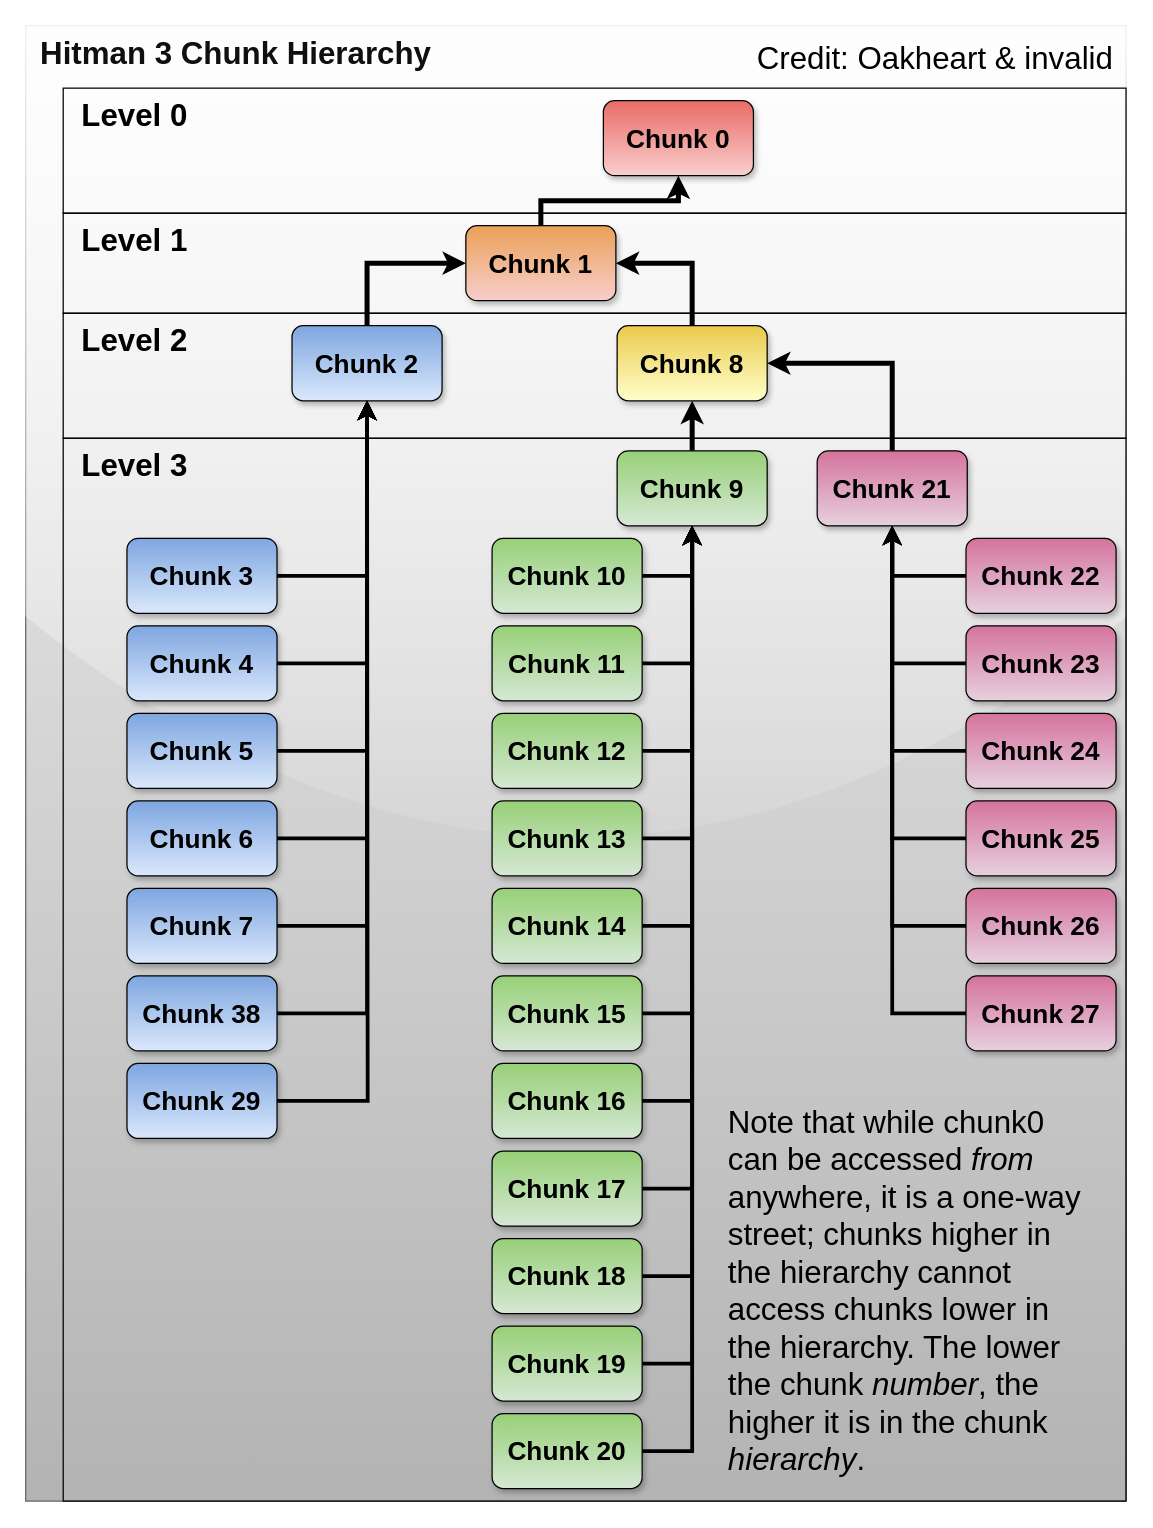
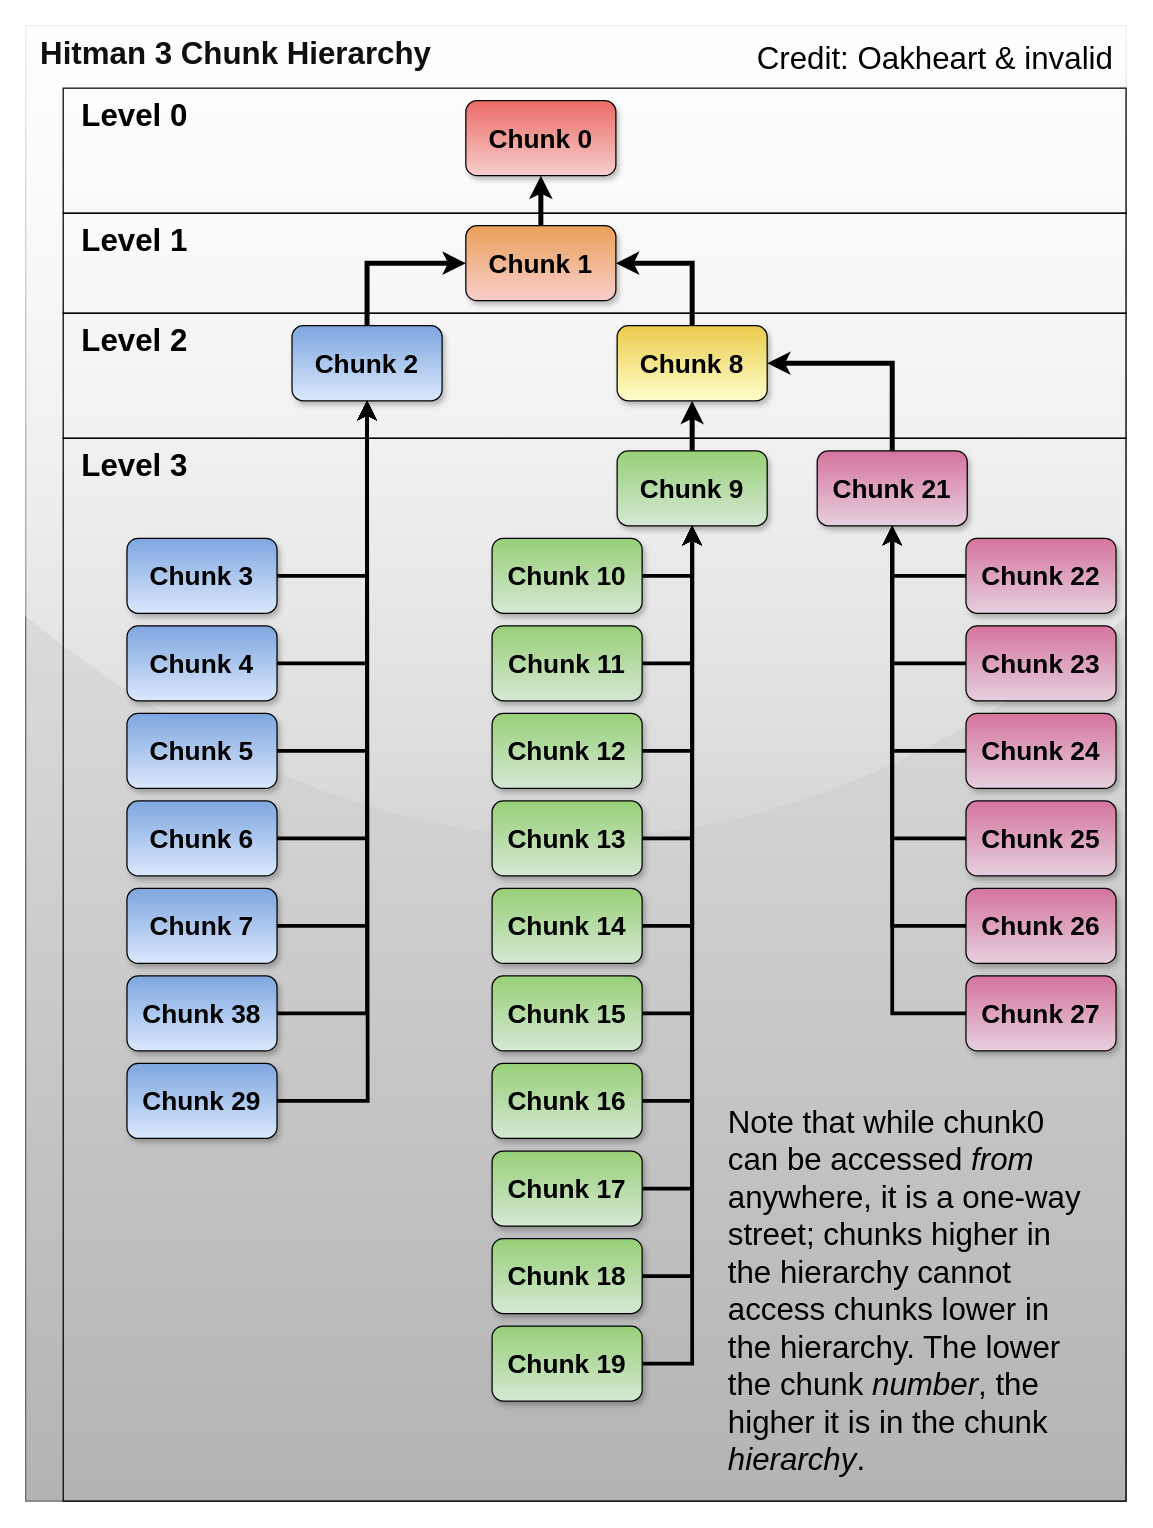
(678, 138) -> (541, 138)
(692, 1433) -> none
(567, 1451) -> none
